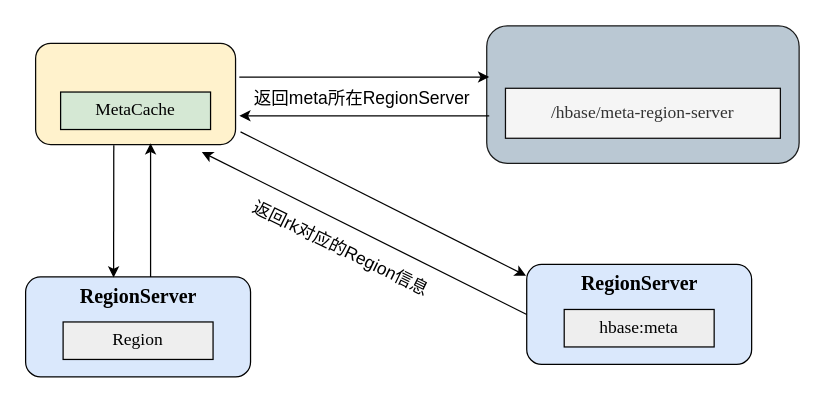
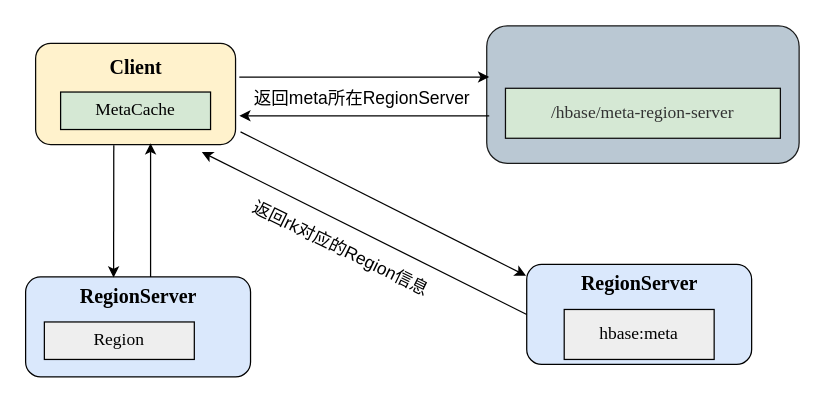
none -> (136, 67)
(643, 113) -> (643, 113)
(639, 328) -> (639, 334)
(138, 341) -> (119, 341)
